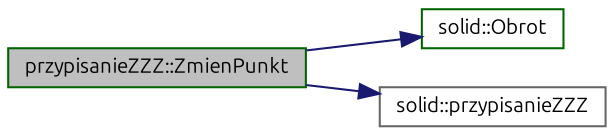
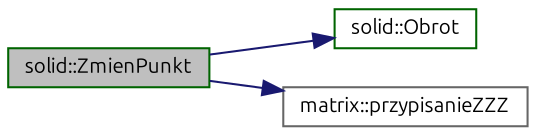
(157, 68) -> (109, 68)
(493, 107) -> (405, 107)
